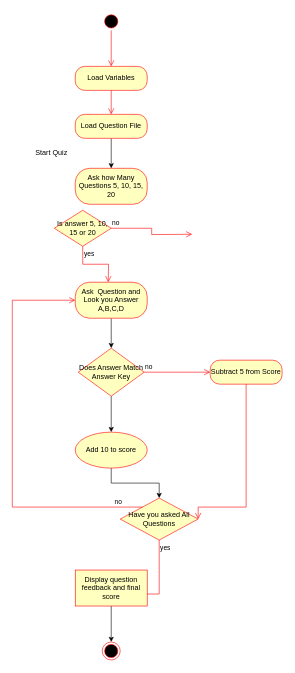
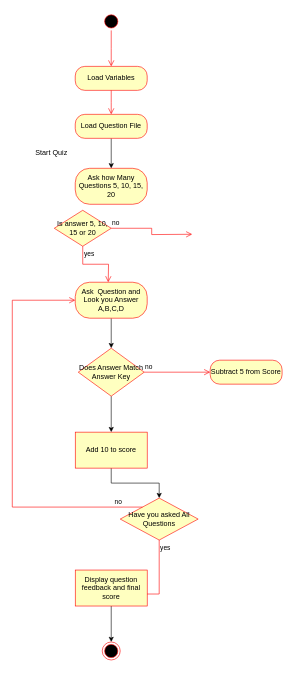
(246, 447) -> none
(111, 450) -> (111, 450)
